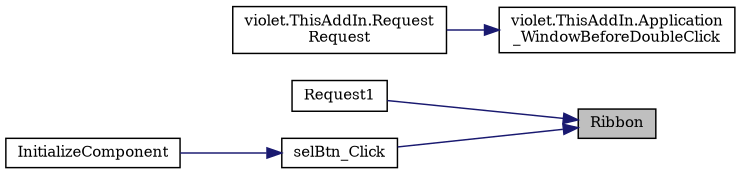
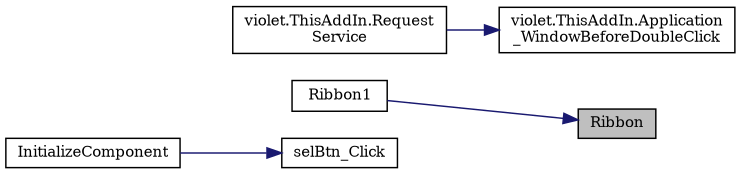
(340, 30) -> (340, 30)
(340, 96) -> (340, 96)
(480, 138) -> none
